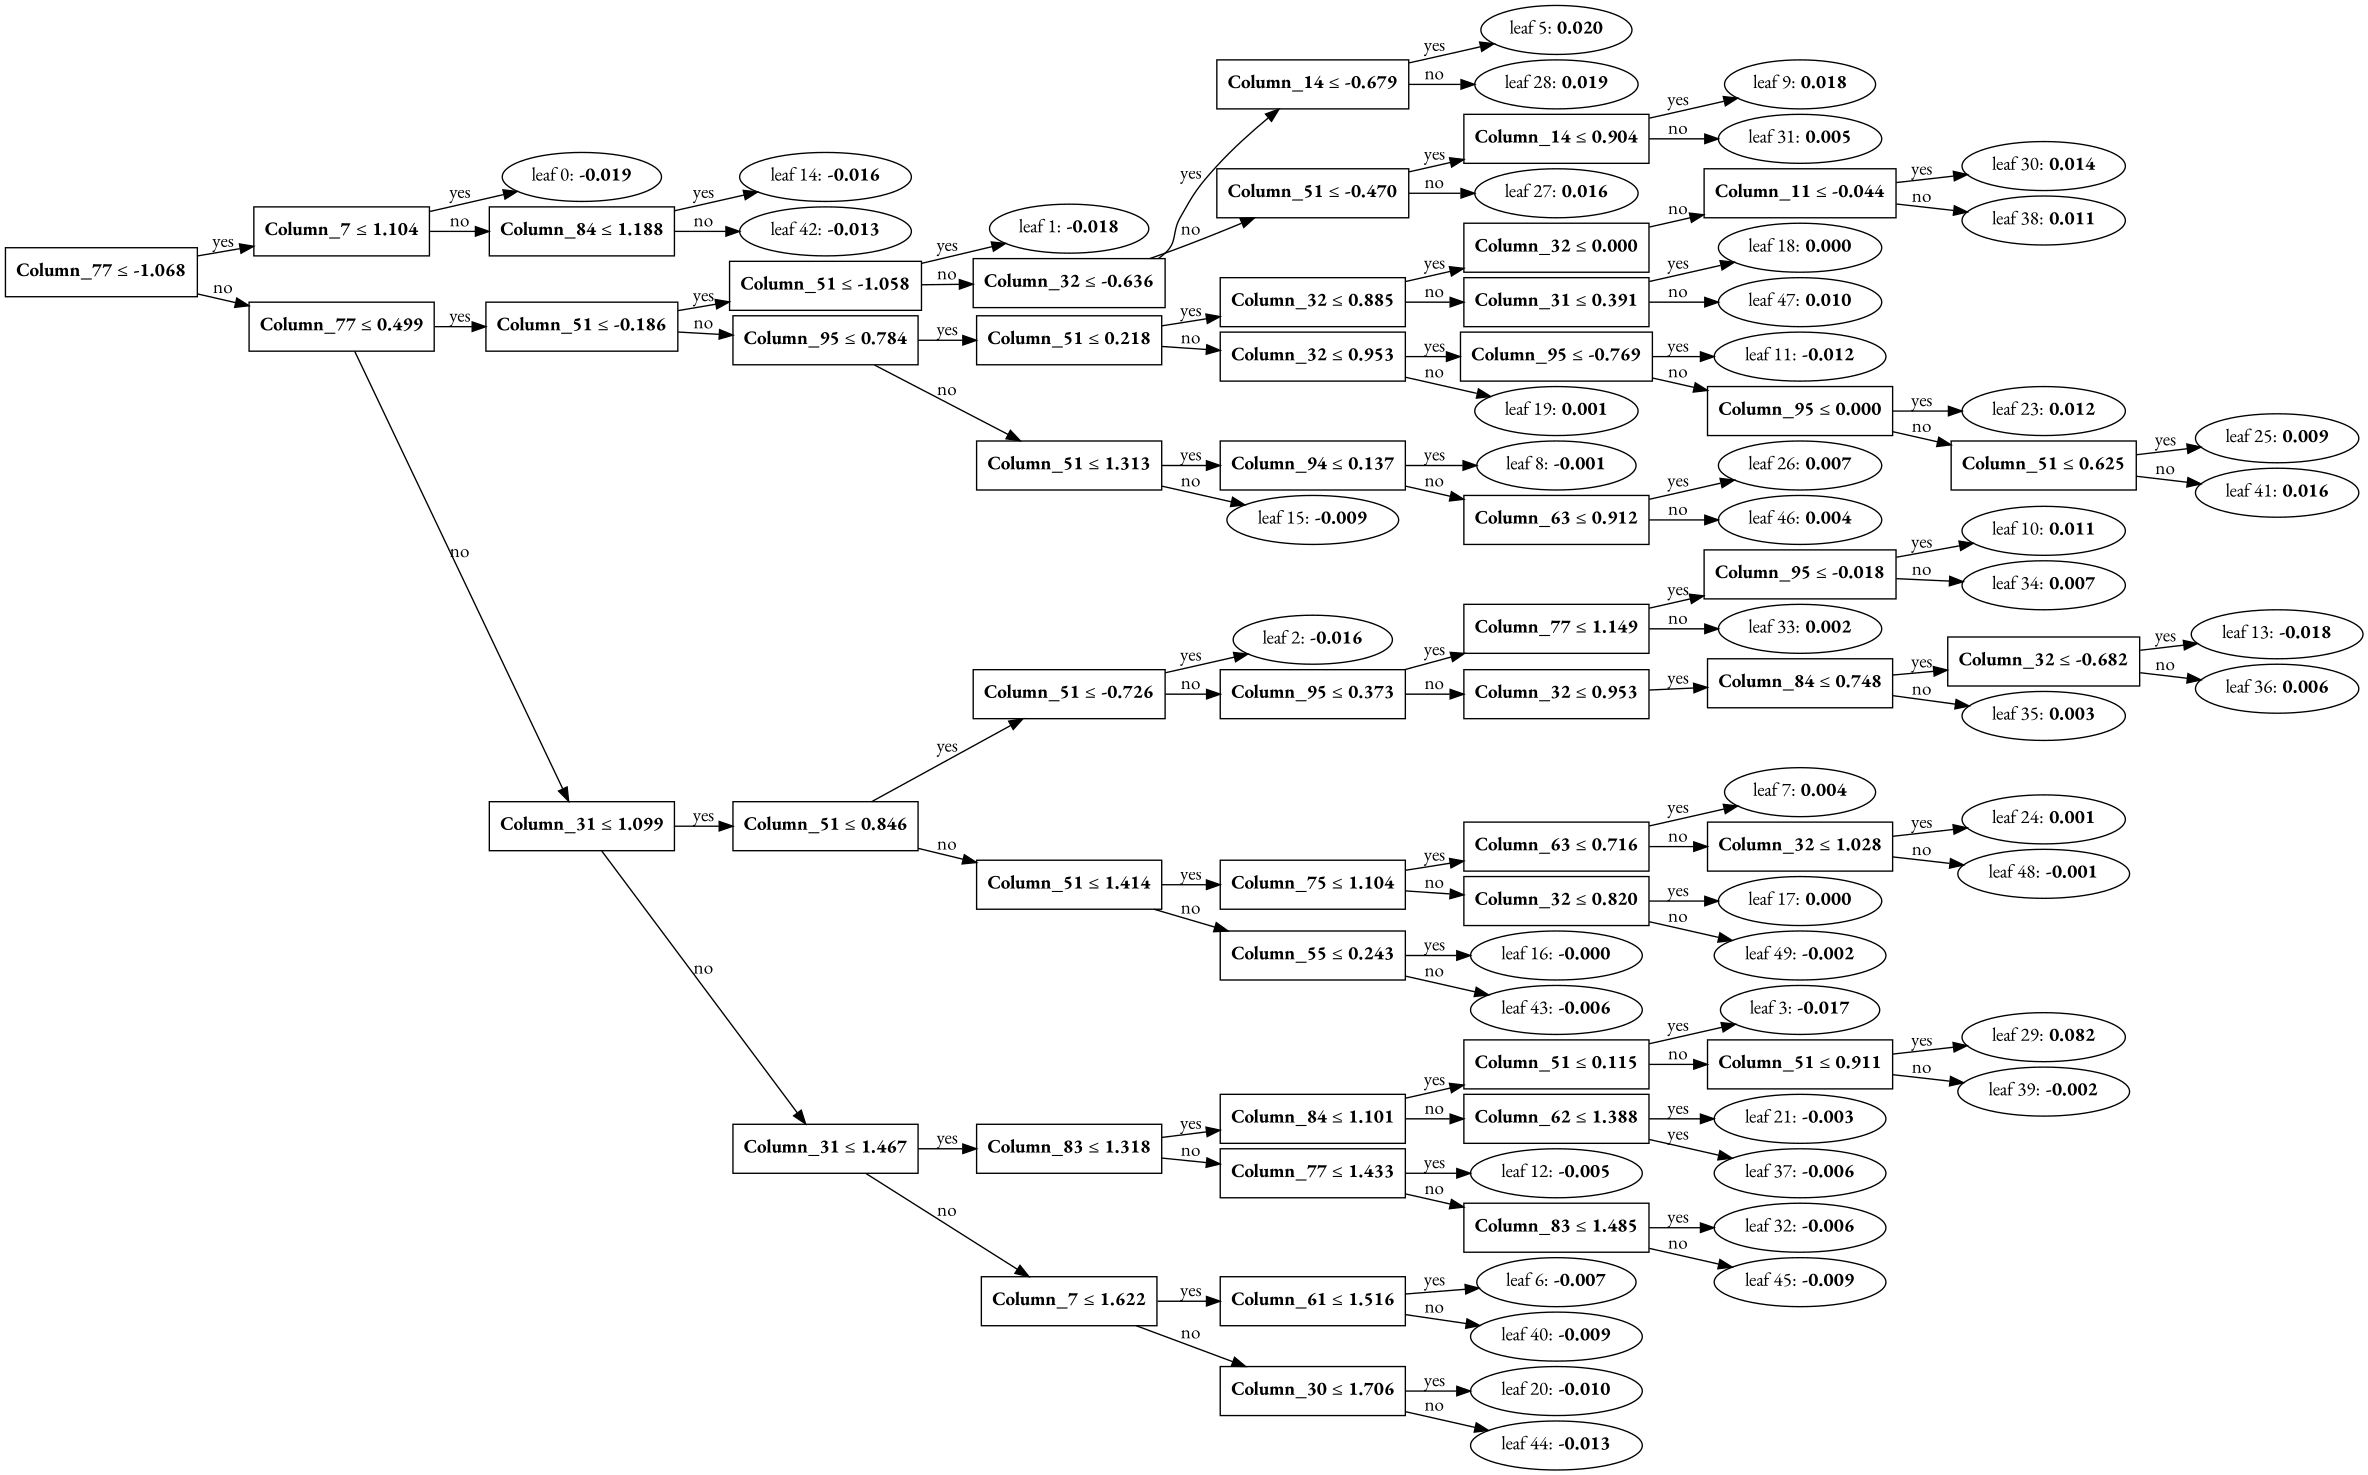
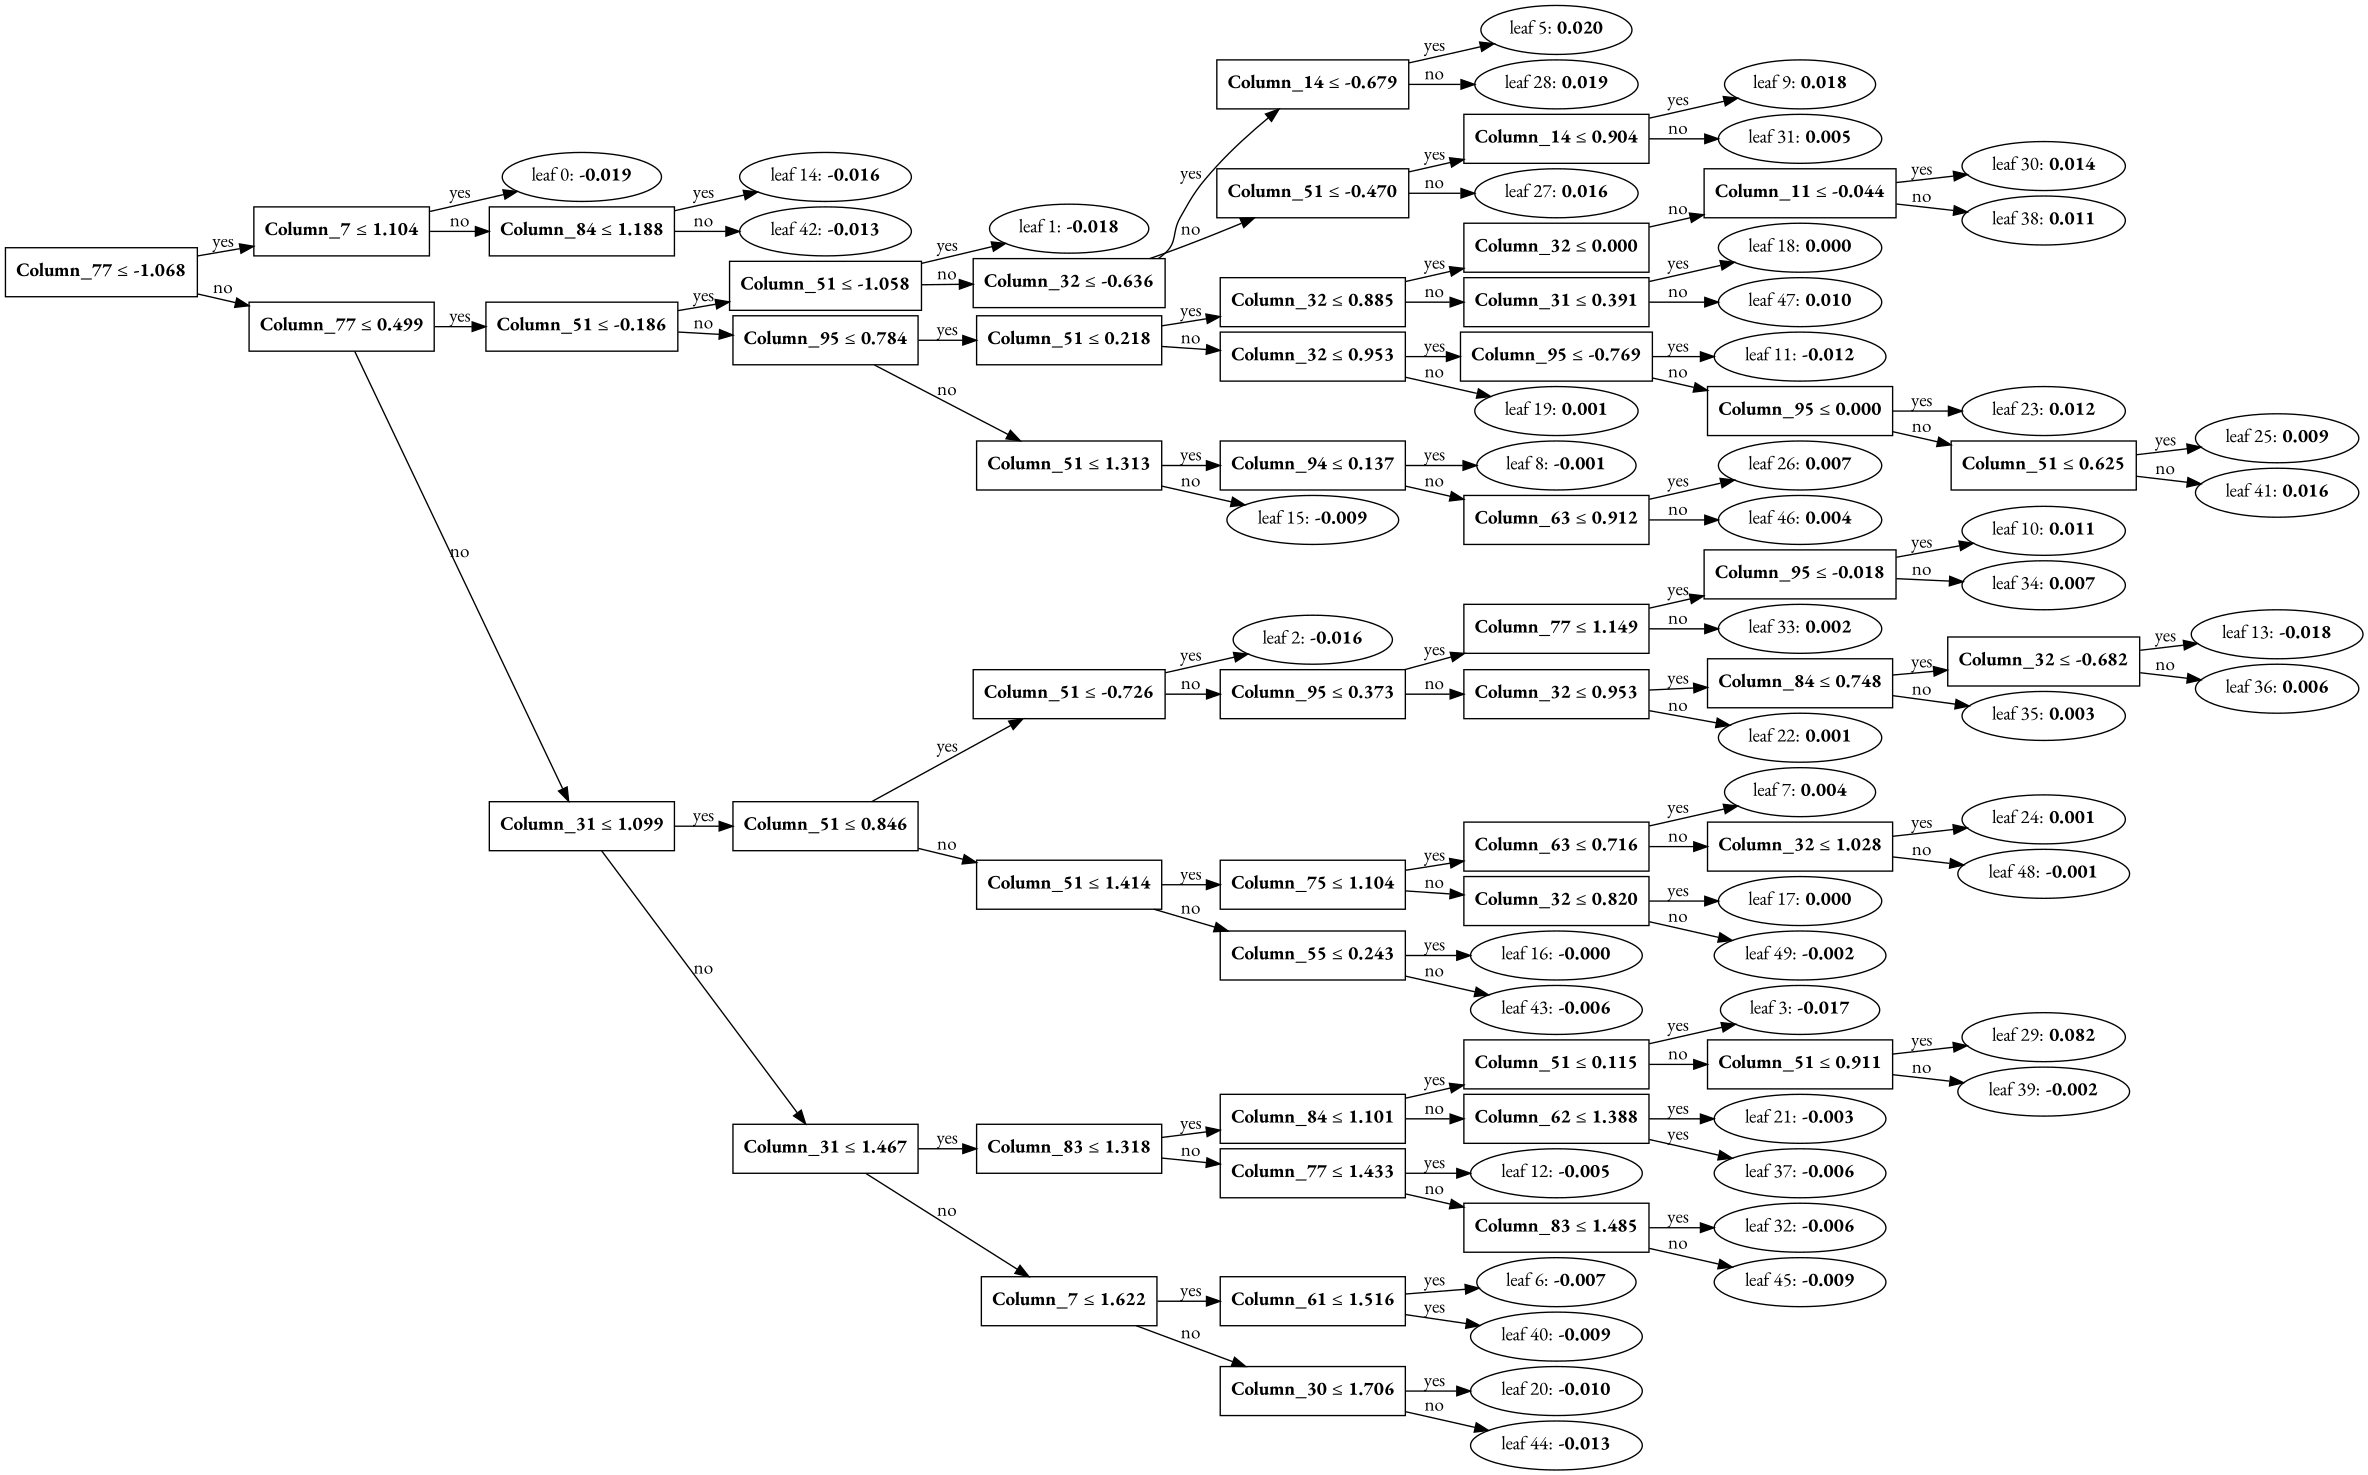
none -> (1800, 738)
(1435, 1307) -> (1435, 1307)
